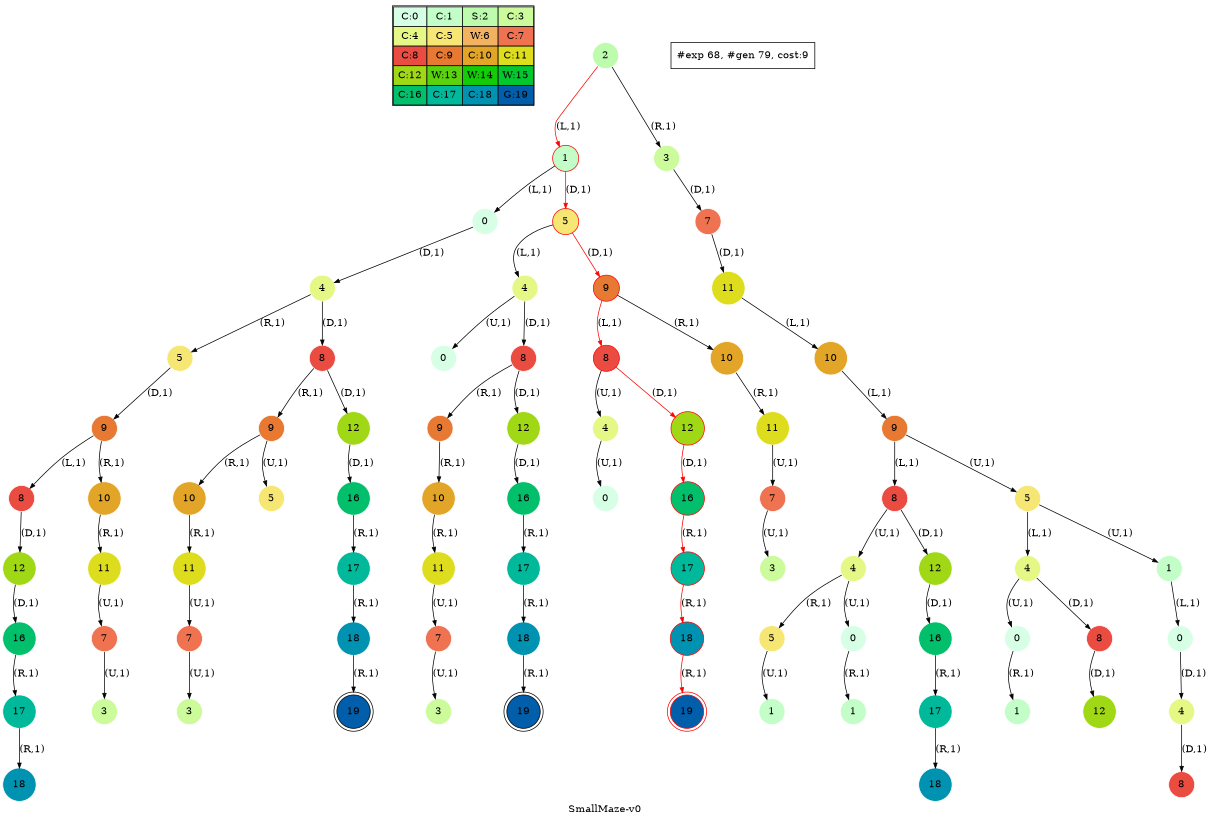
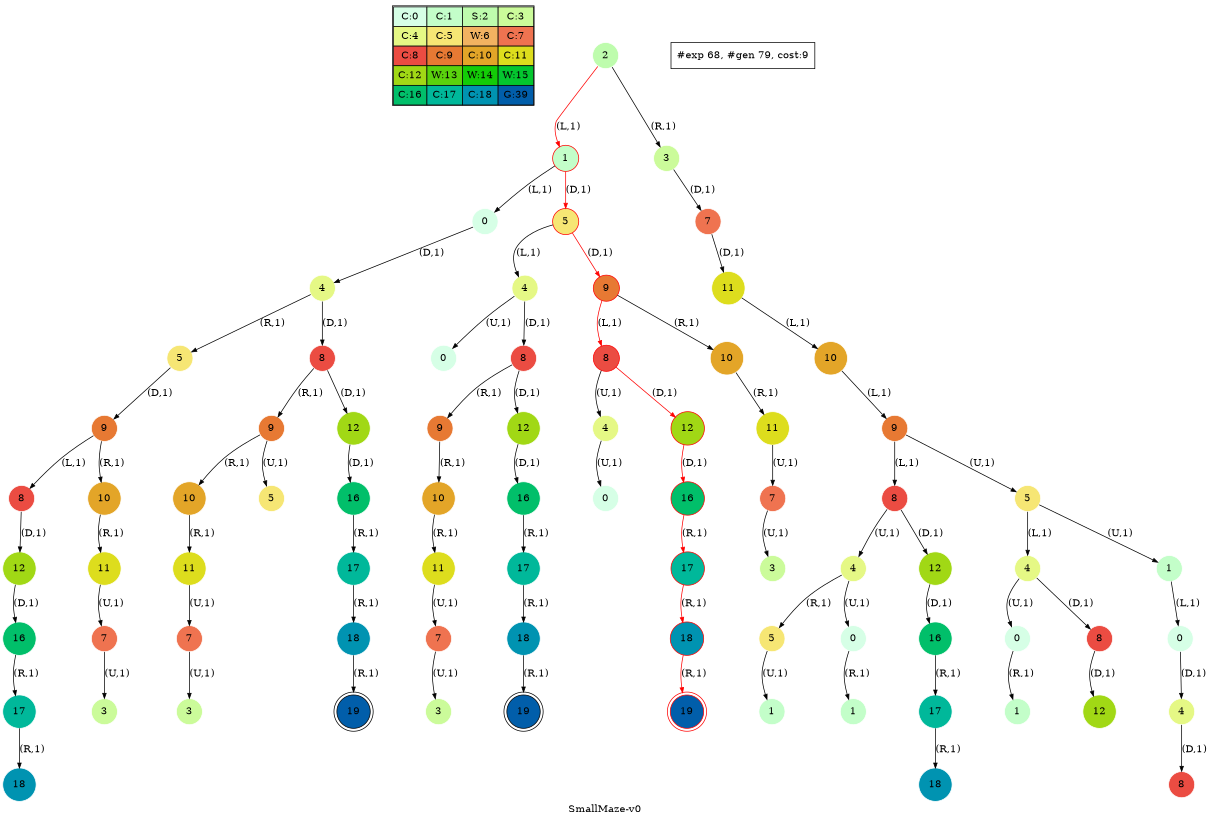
(516, 95) -> (516, 95)
